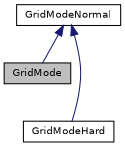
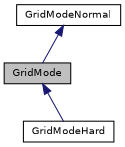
(80, 78) -> (56, 107)
